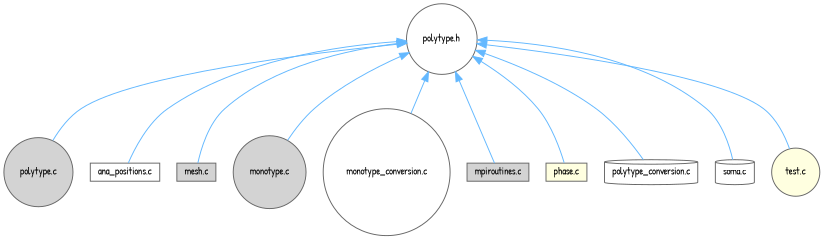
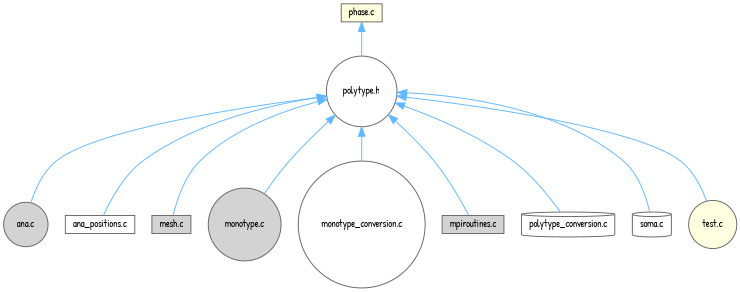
(533, 103) -> (362, 44)
(38, 172) -> (26, 225)
